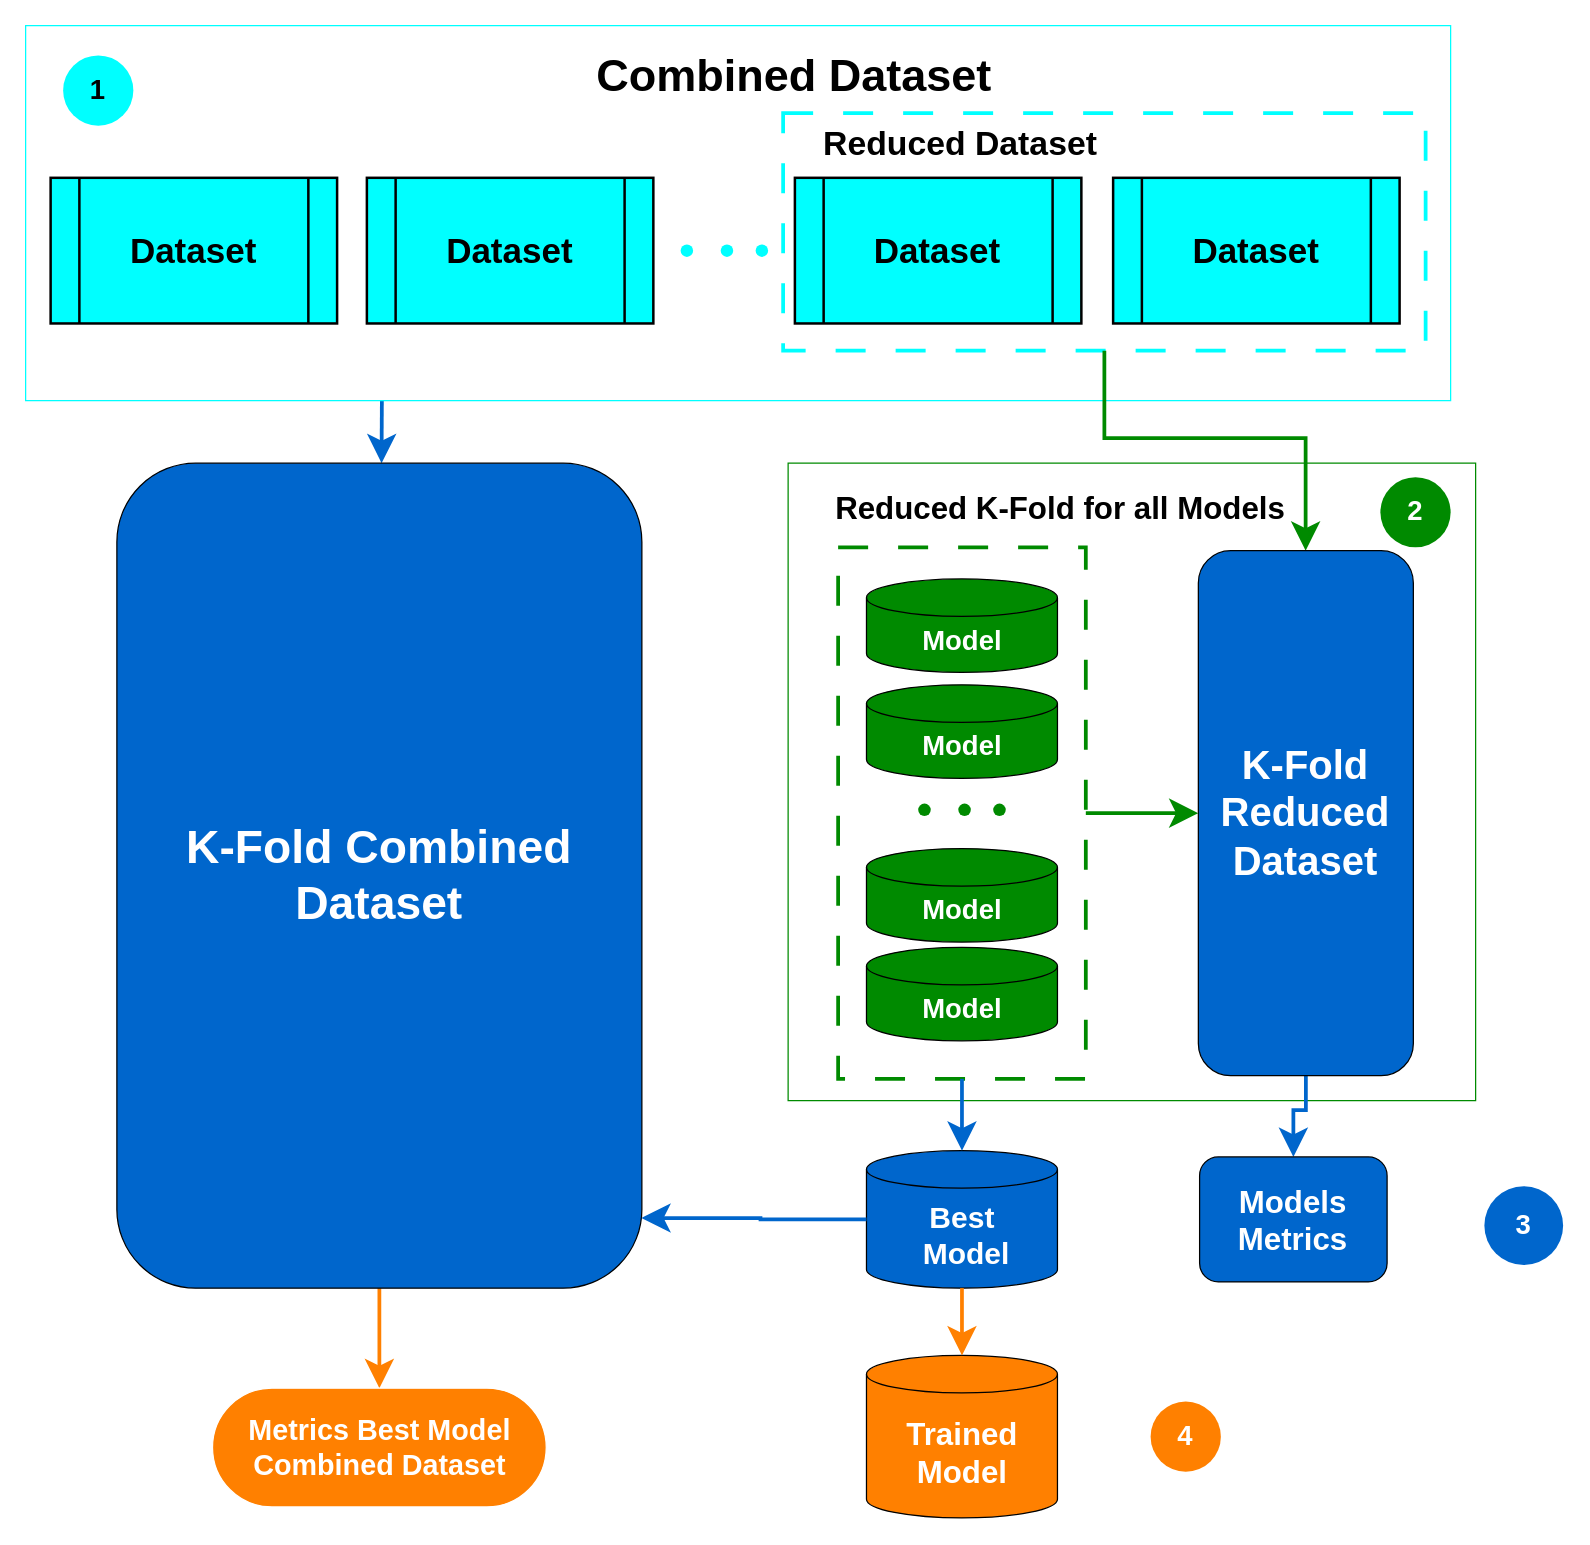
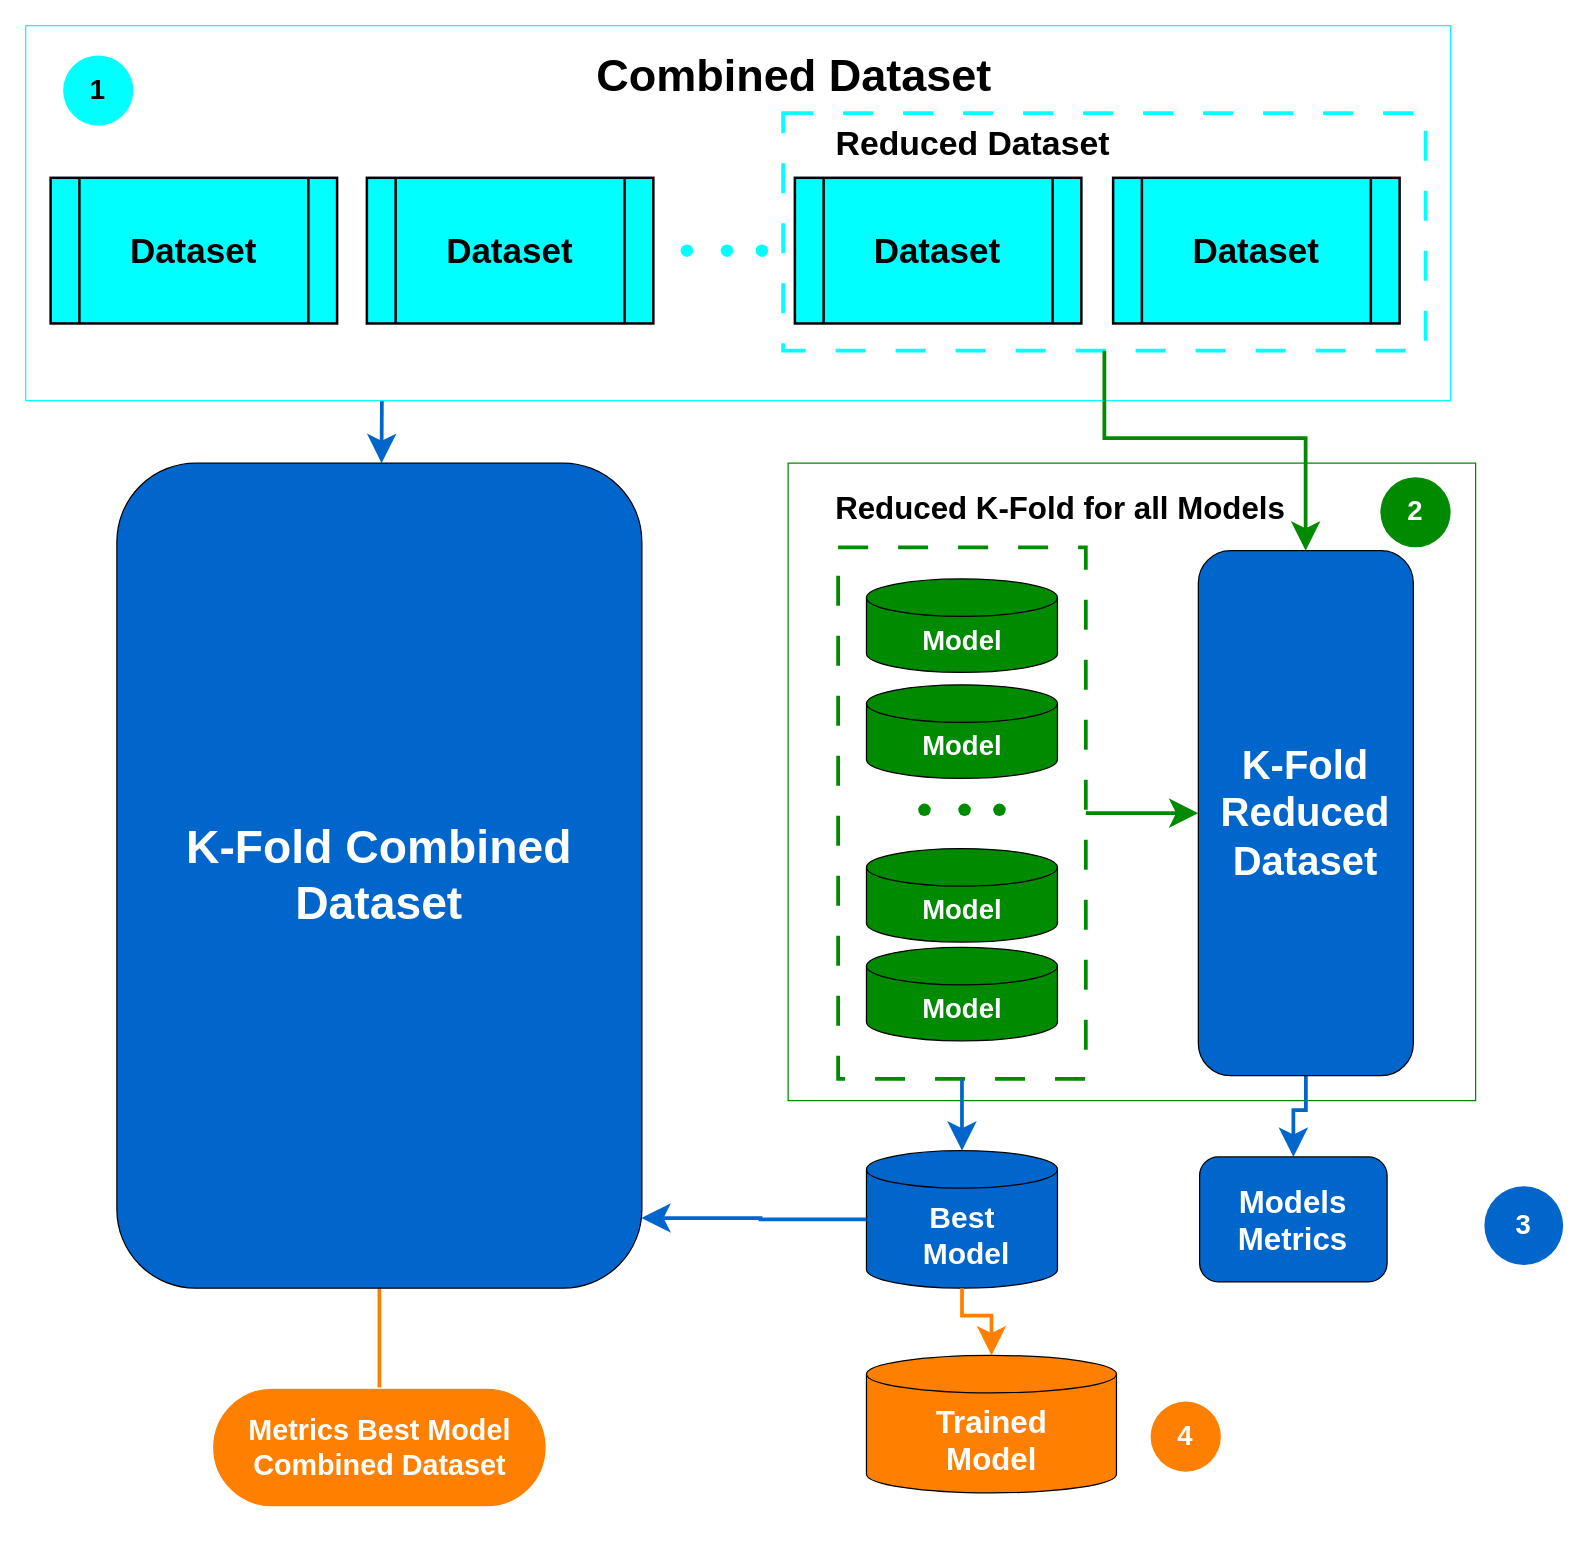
(961, 144) -> (973, 144)
(379, 1365) -> (379, 1375)
(962, 1437) -> (991, 1424)
